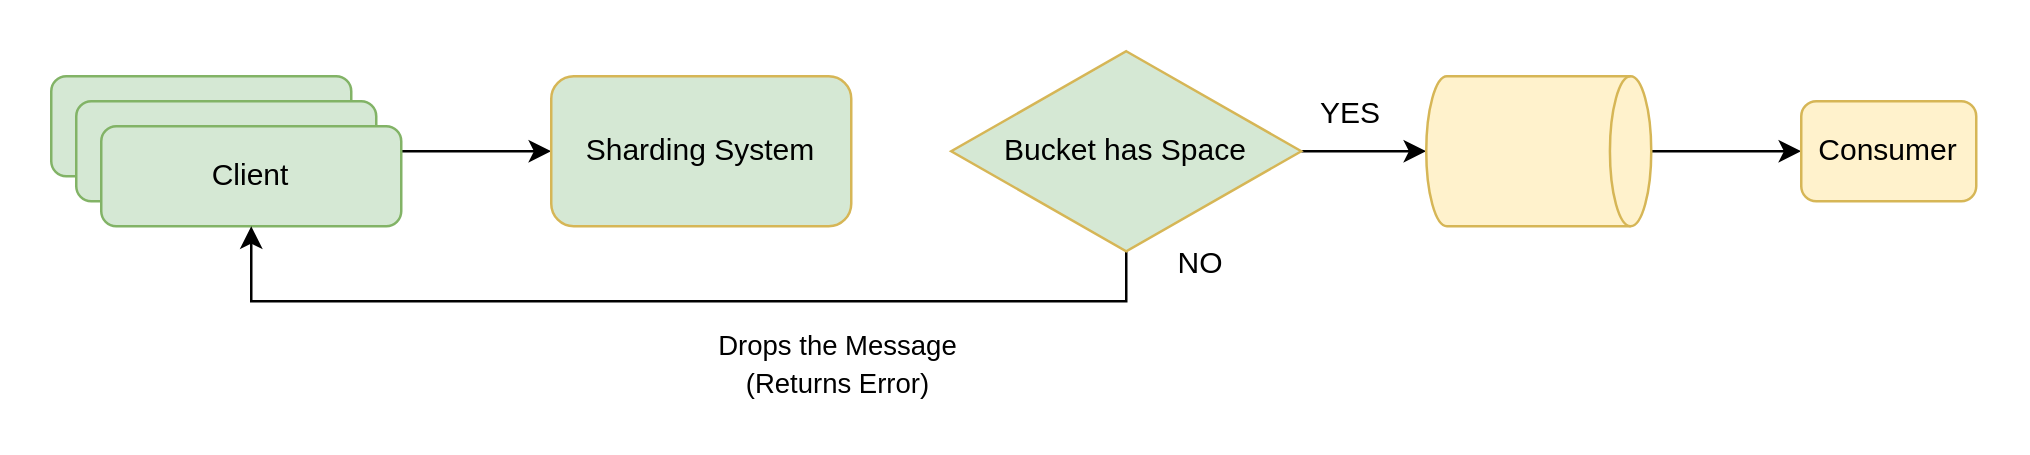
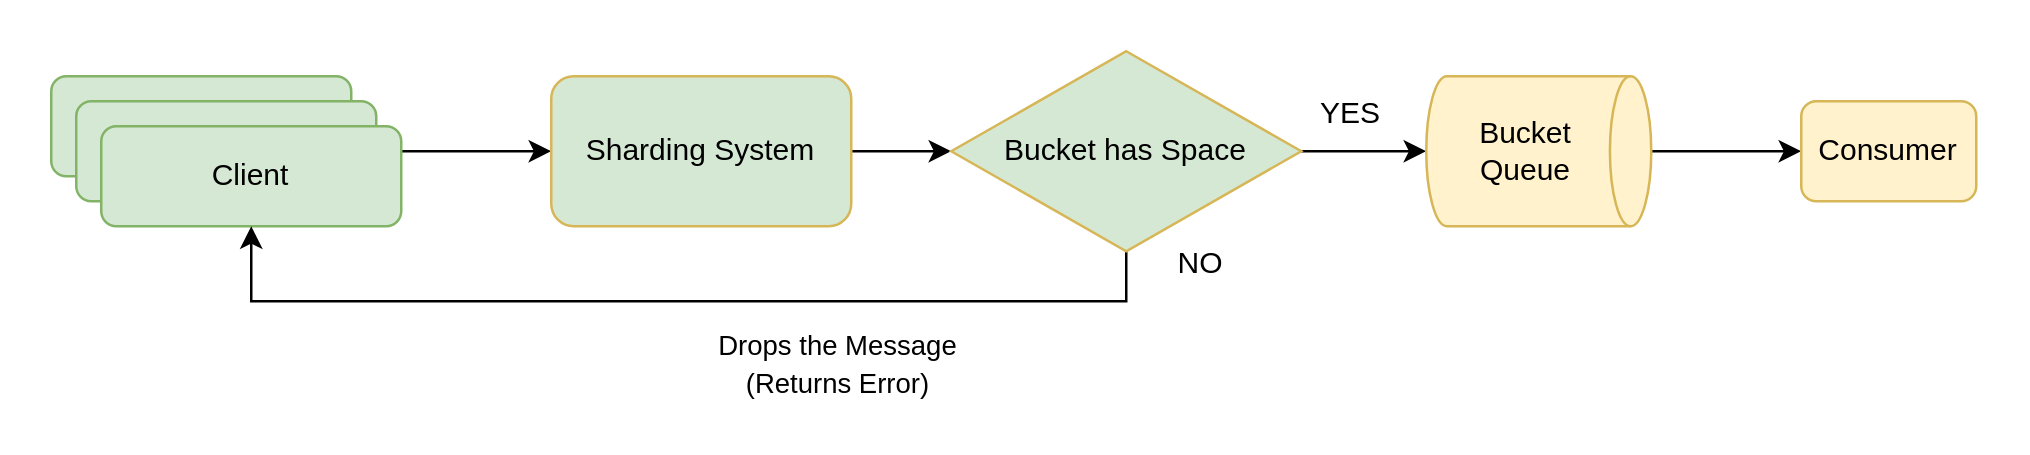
none -> (893, 151)
none -> (1526, 151)
